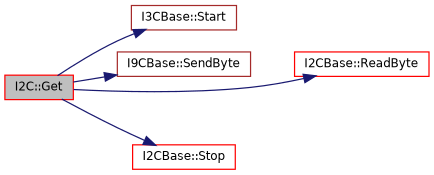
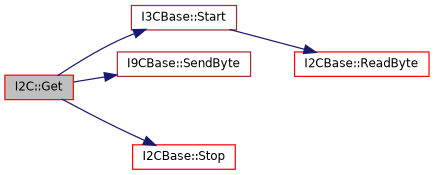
(189, 91) -> (267, 39)
